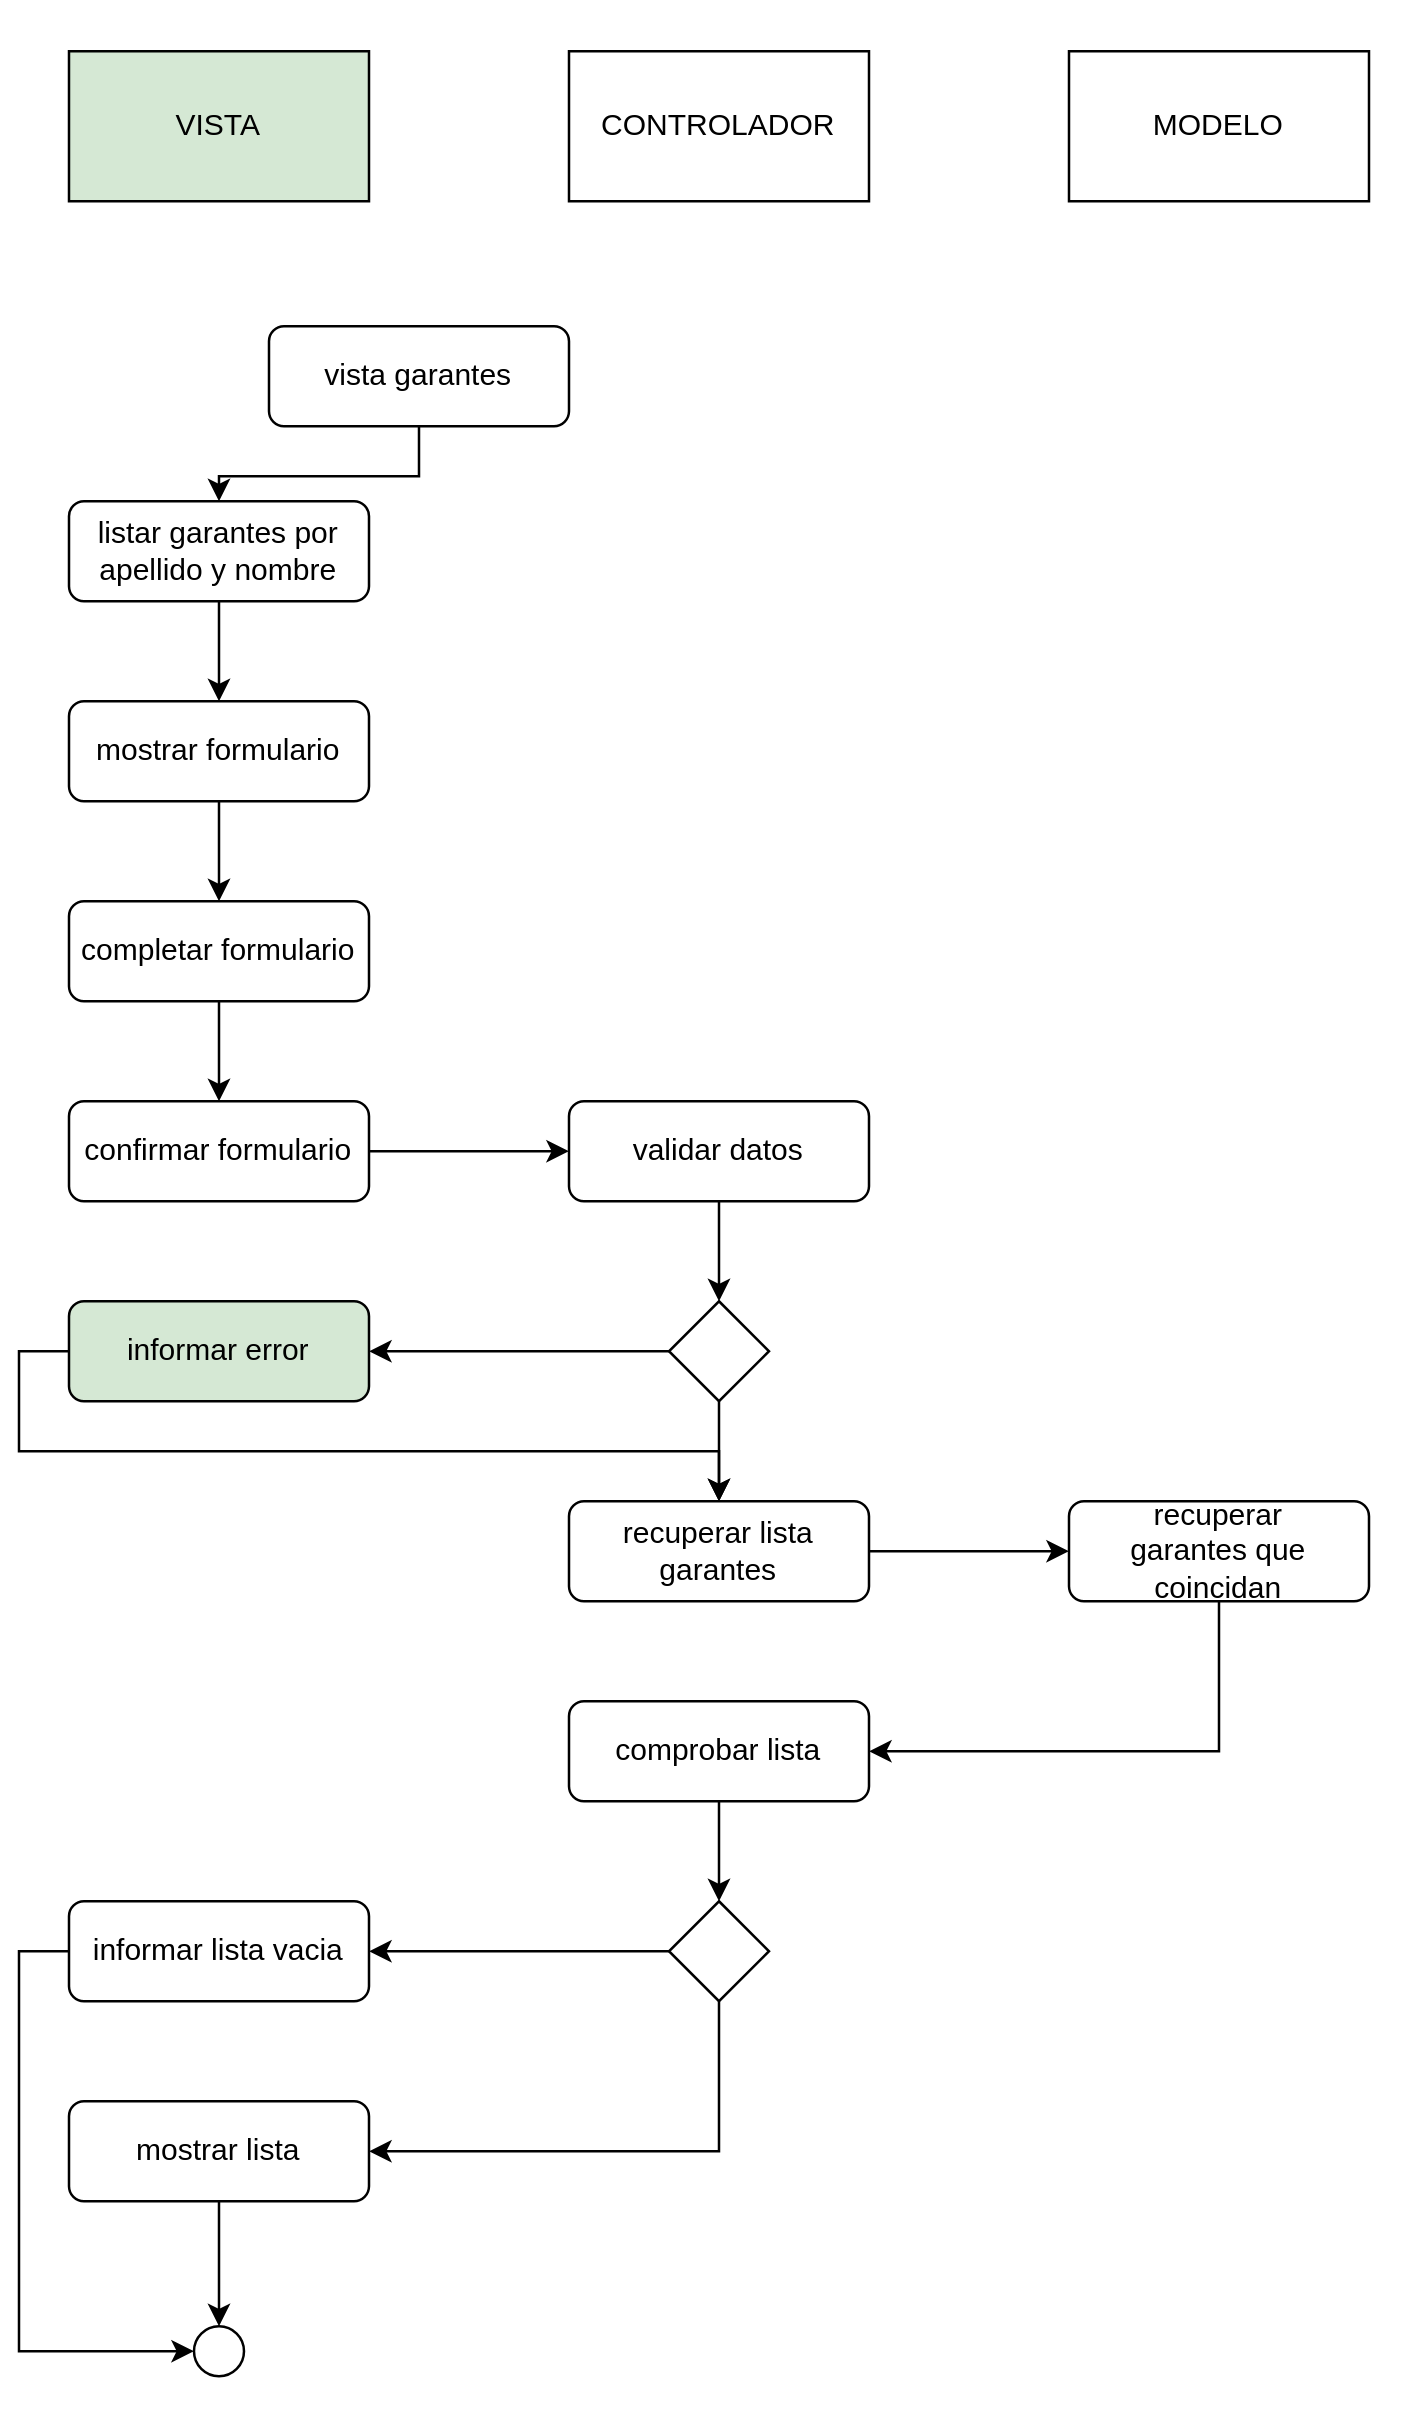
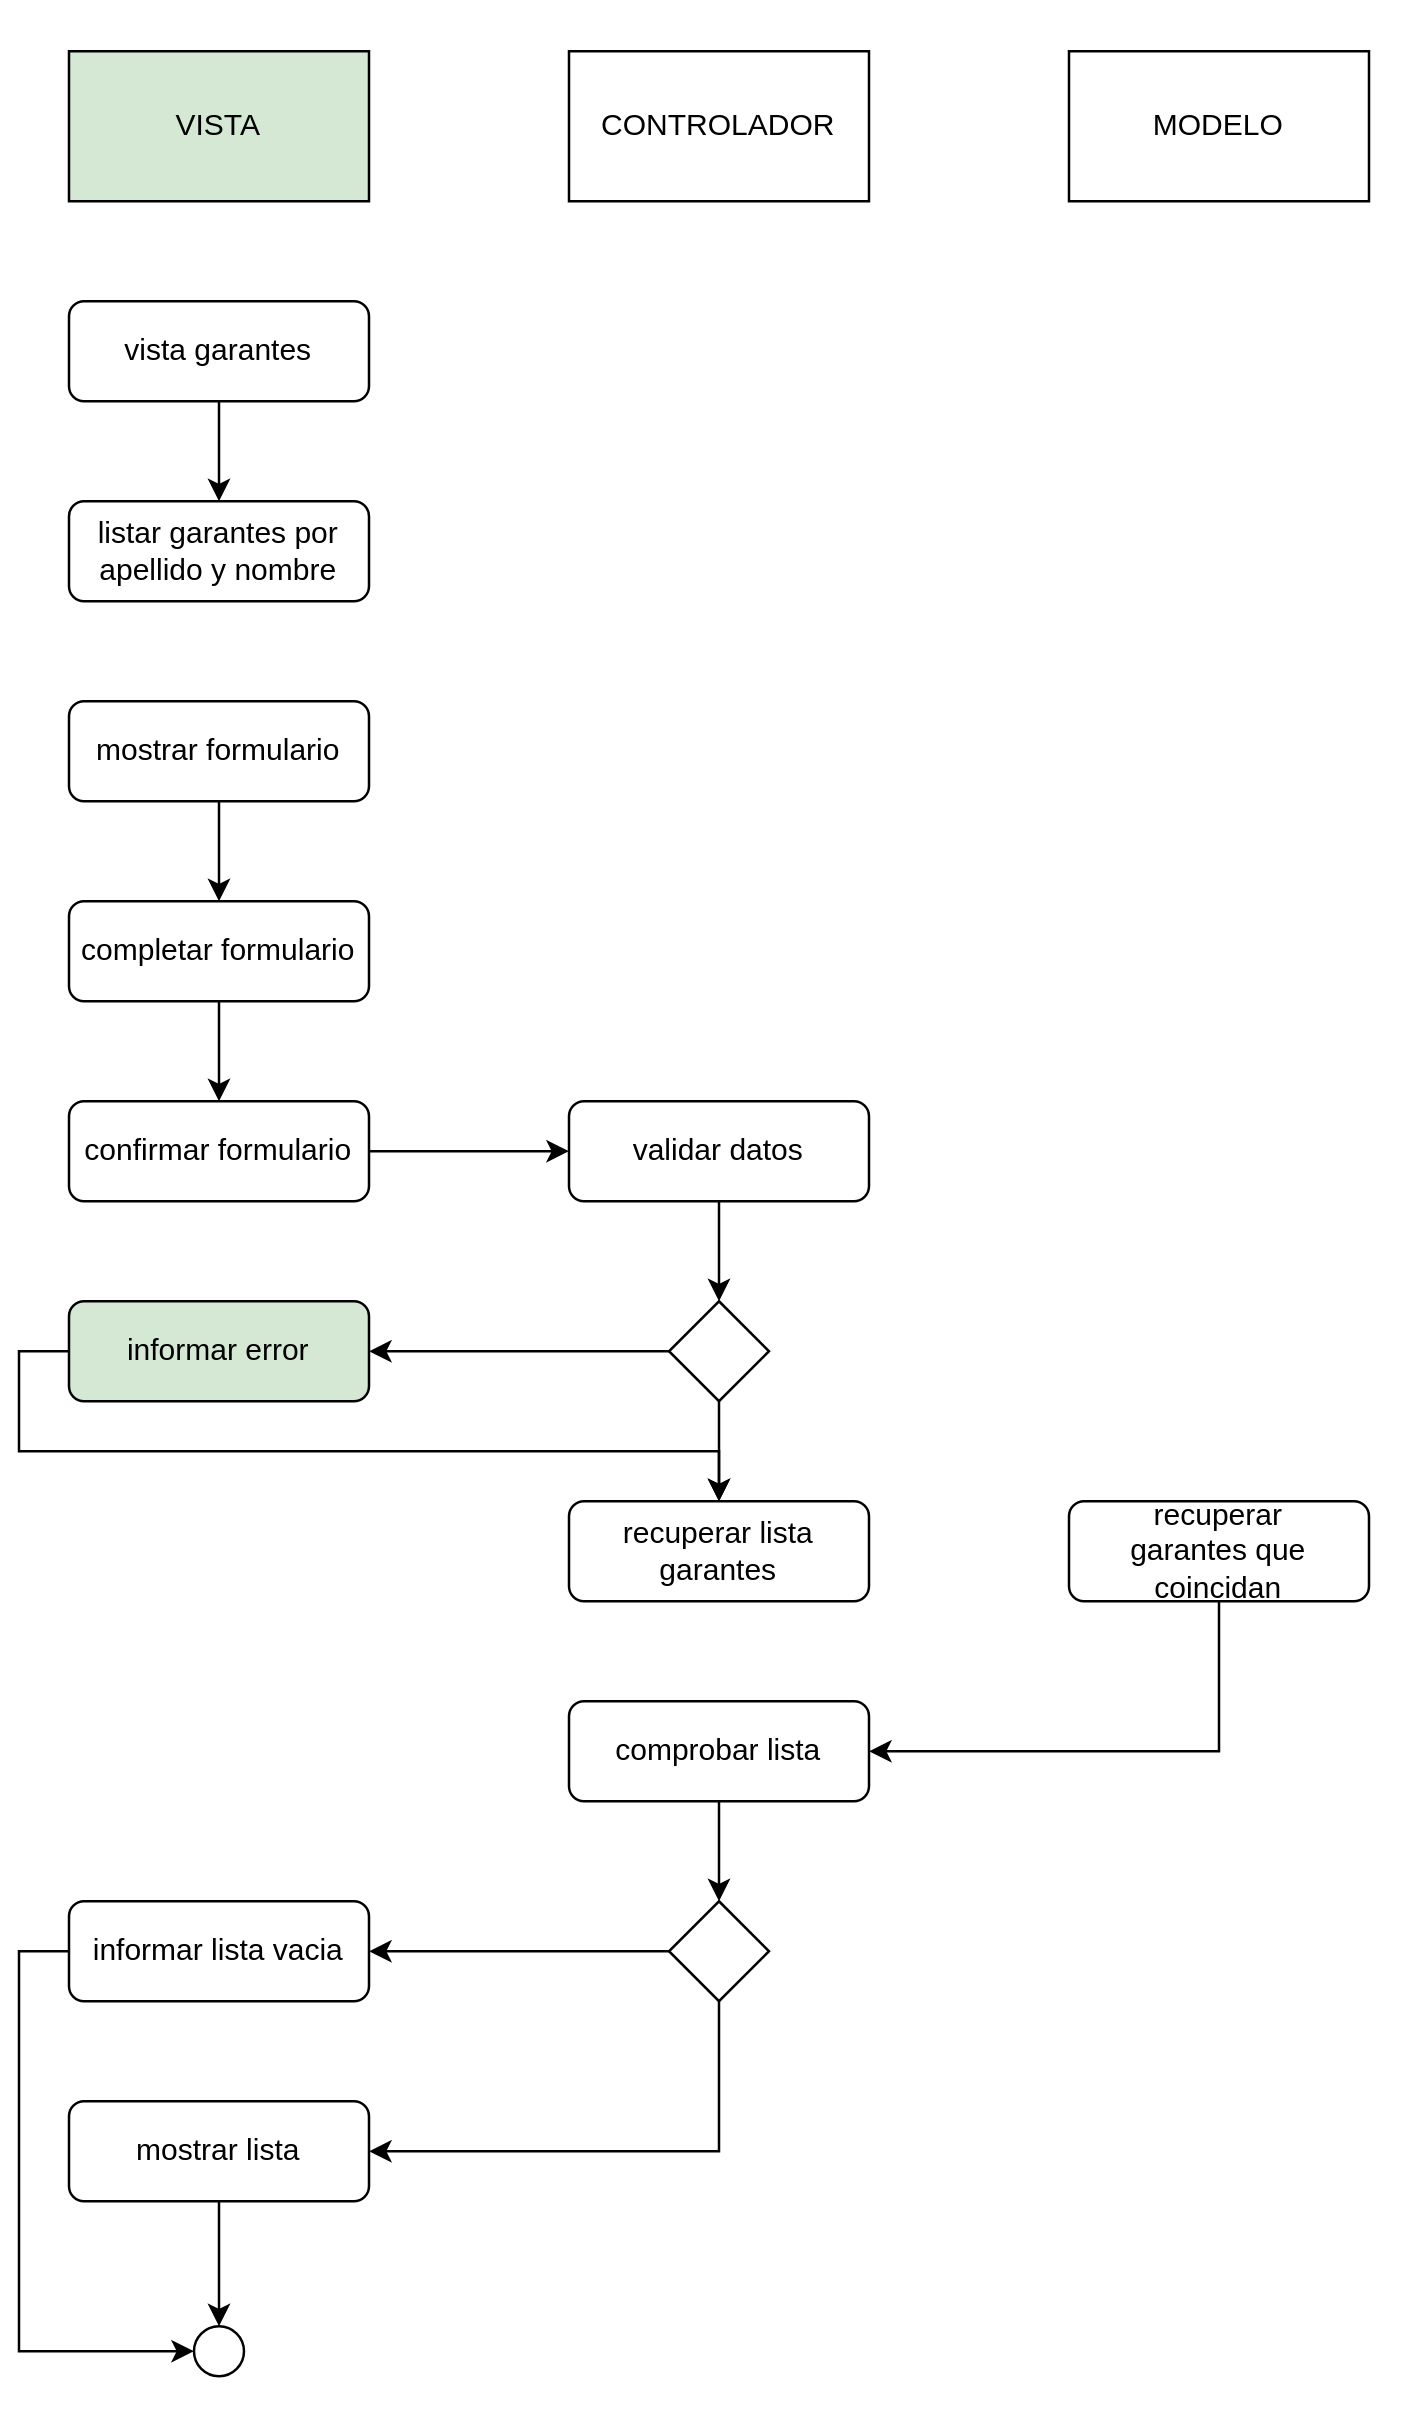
(419, 376) -> (219, 351)
(219, 643) -> none
(961, 1551) -> none
